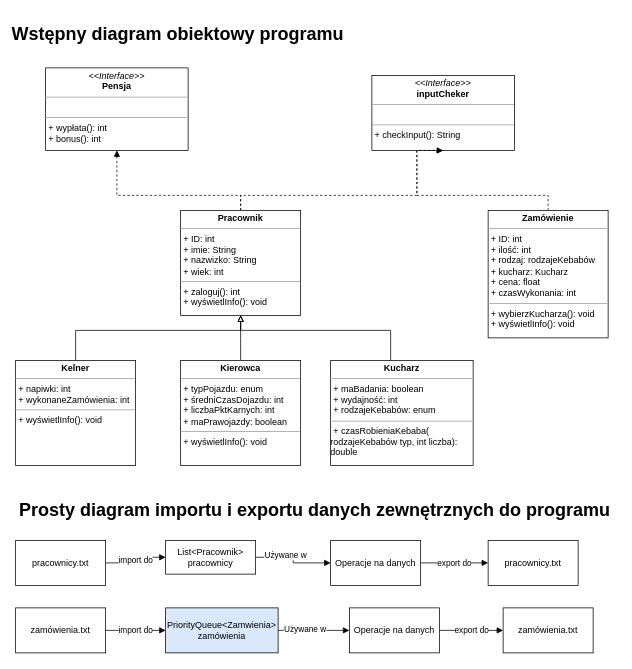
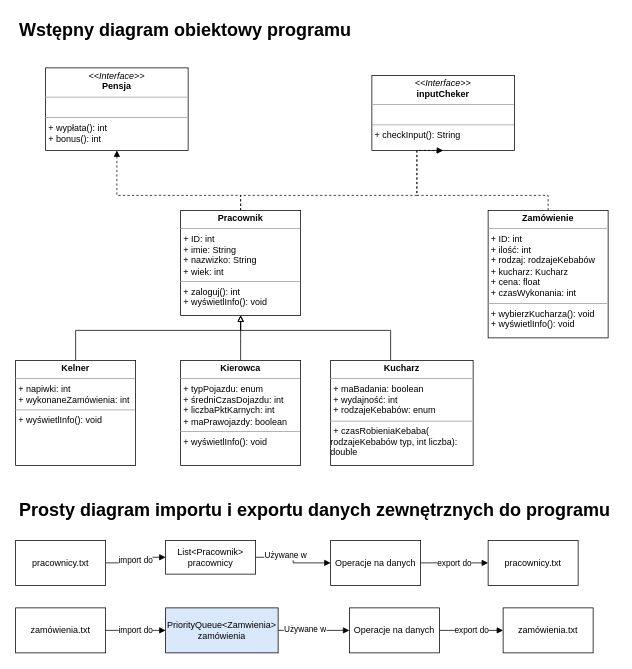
(233, 38) -> (240, 34)
